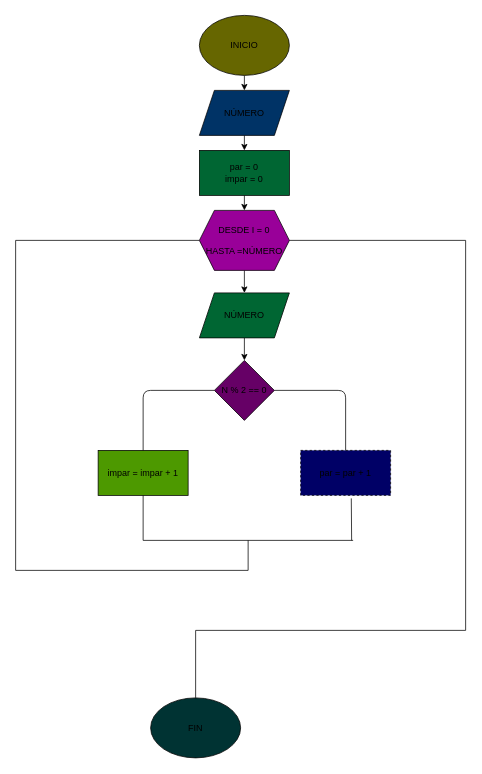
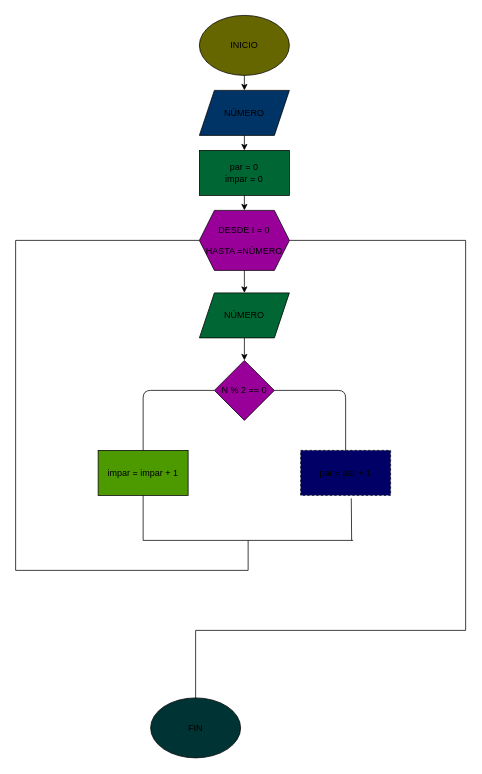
(244, 390) -> (244, 390)
